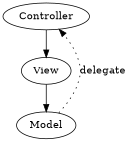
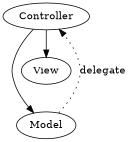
(46, 94) -> (12, 67)
